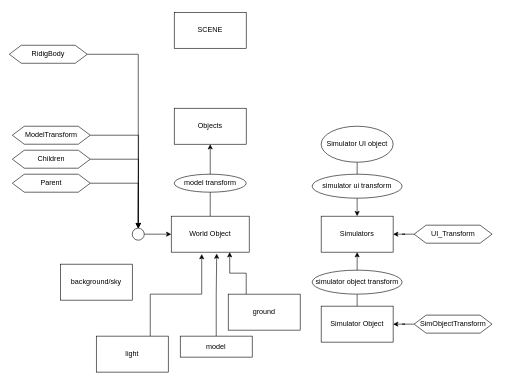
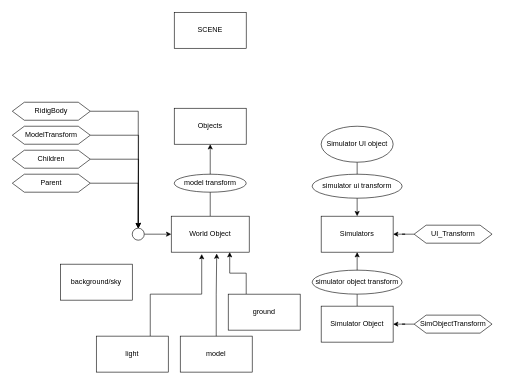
(48, 54) -> (51, 111)
(216, 347) -> (216, 354)
